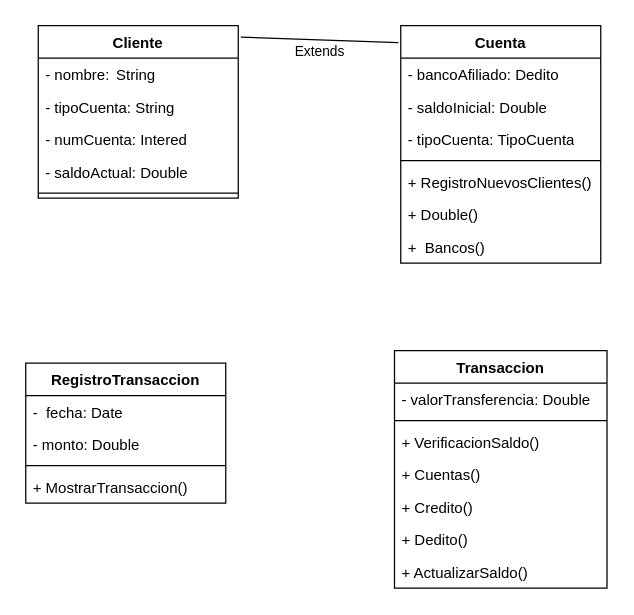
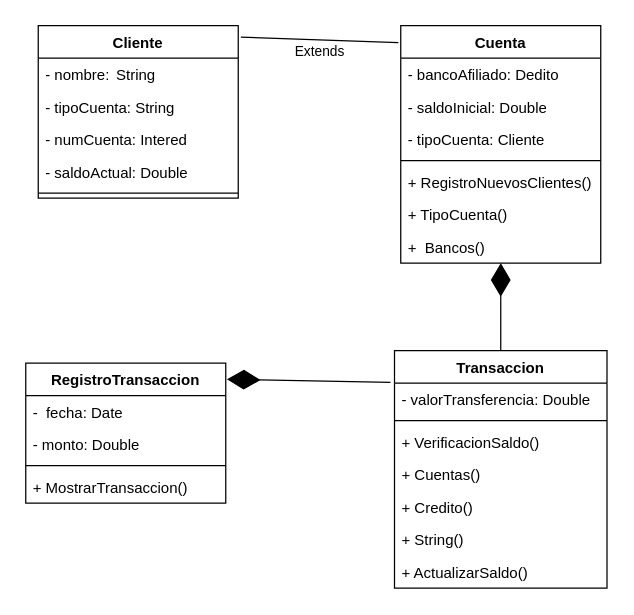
(499, 141) -> (485, 141)
(446, 216) -> (463, 216)
none -> (501, 324)
none -> (325, 381)
(440, 541) -> (440, 541)
